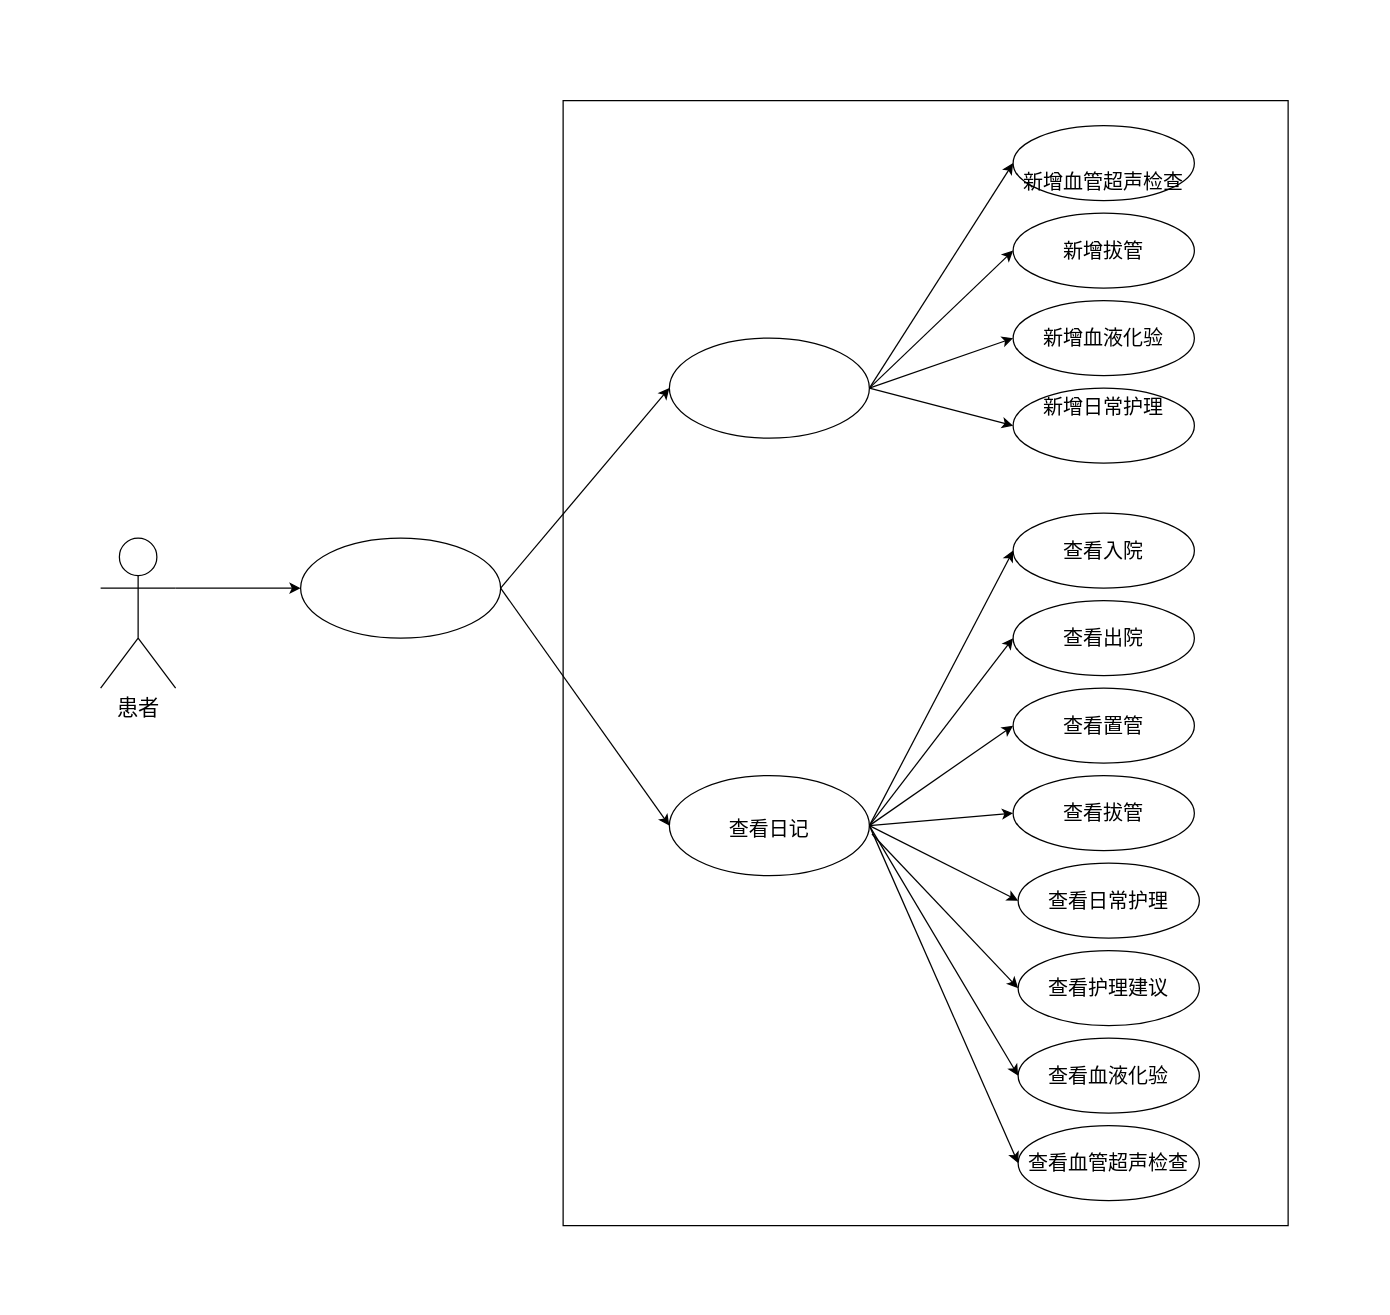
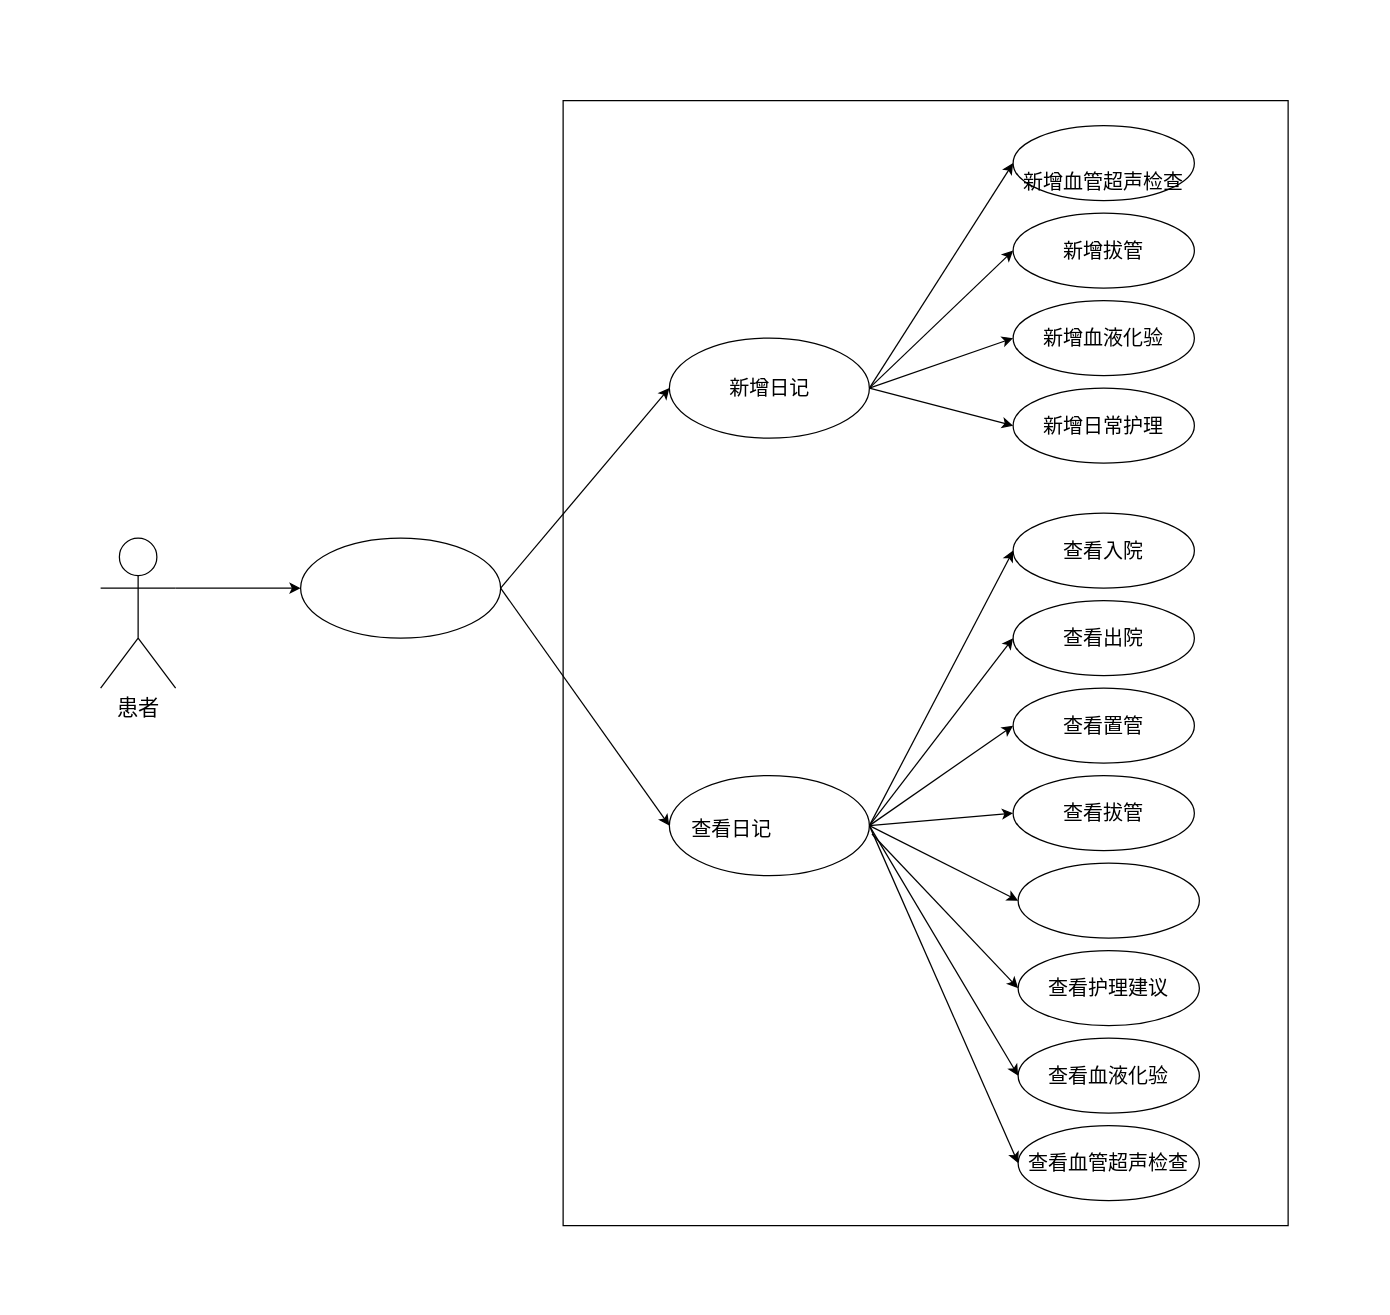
none -> (769, 388)
(1104, 407) -> (1104, 426)
(769, 829) -> (732, 829)
(1109, 901) -> none
